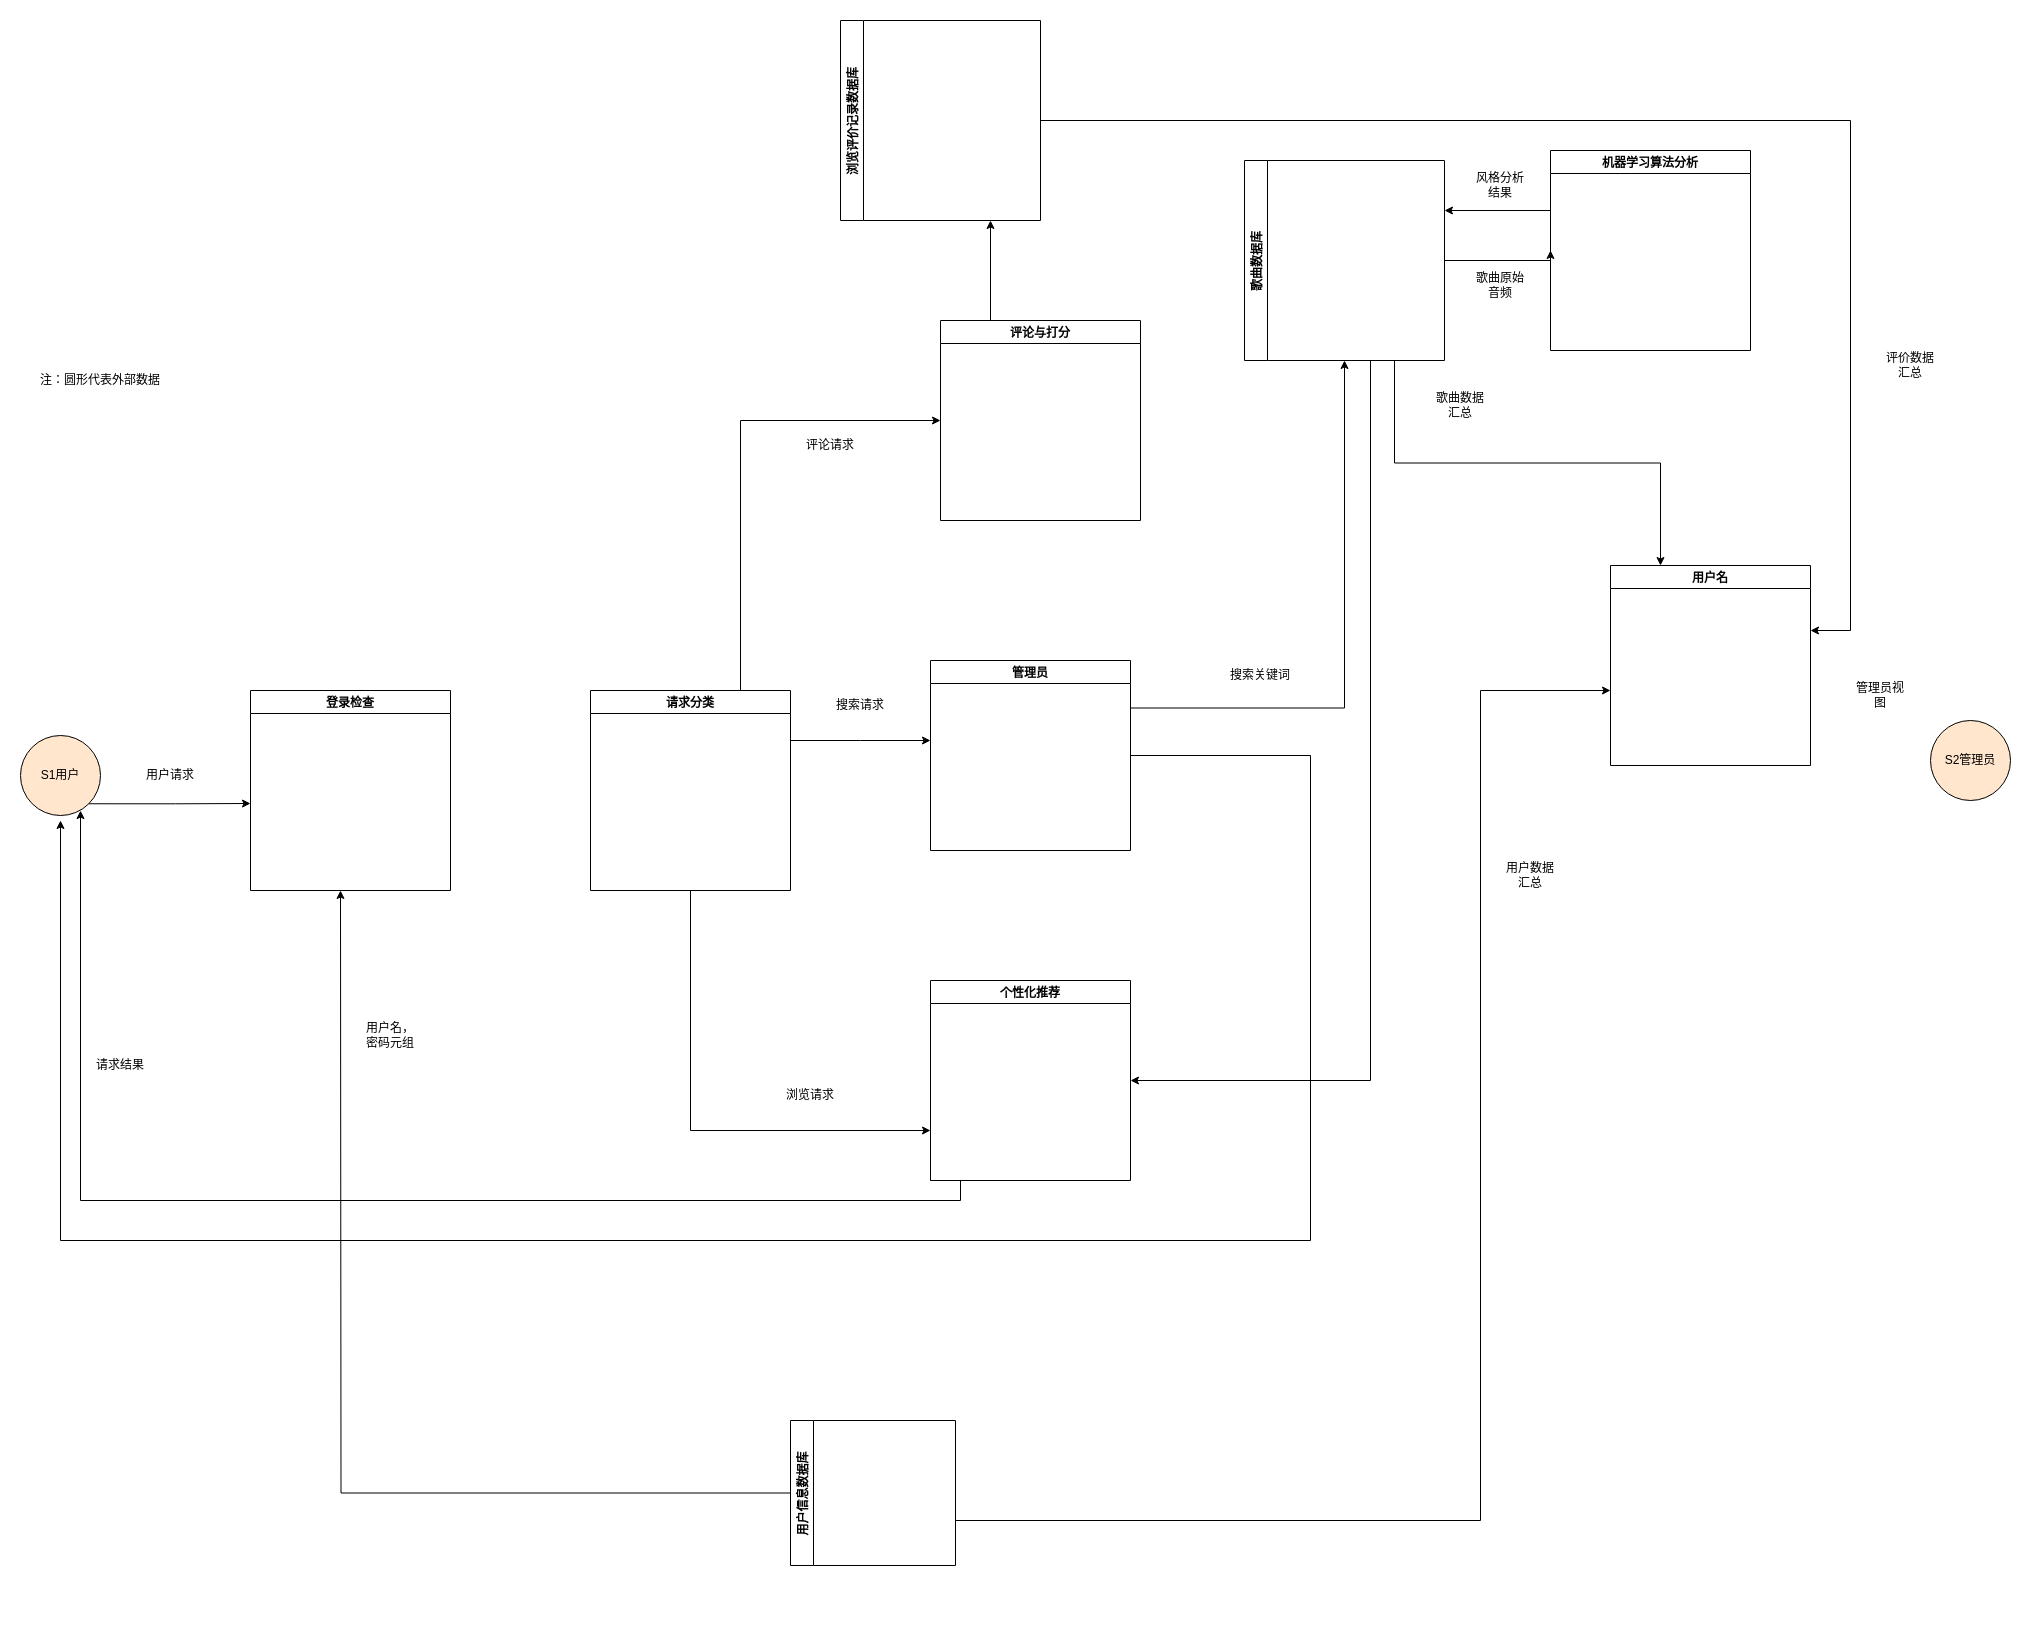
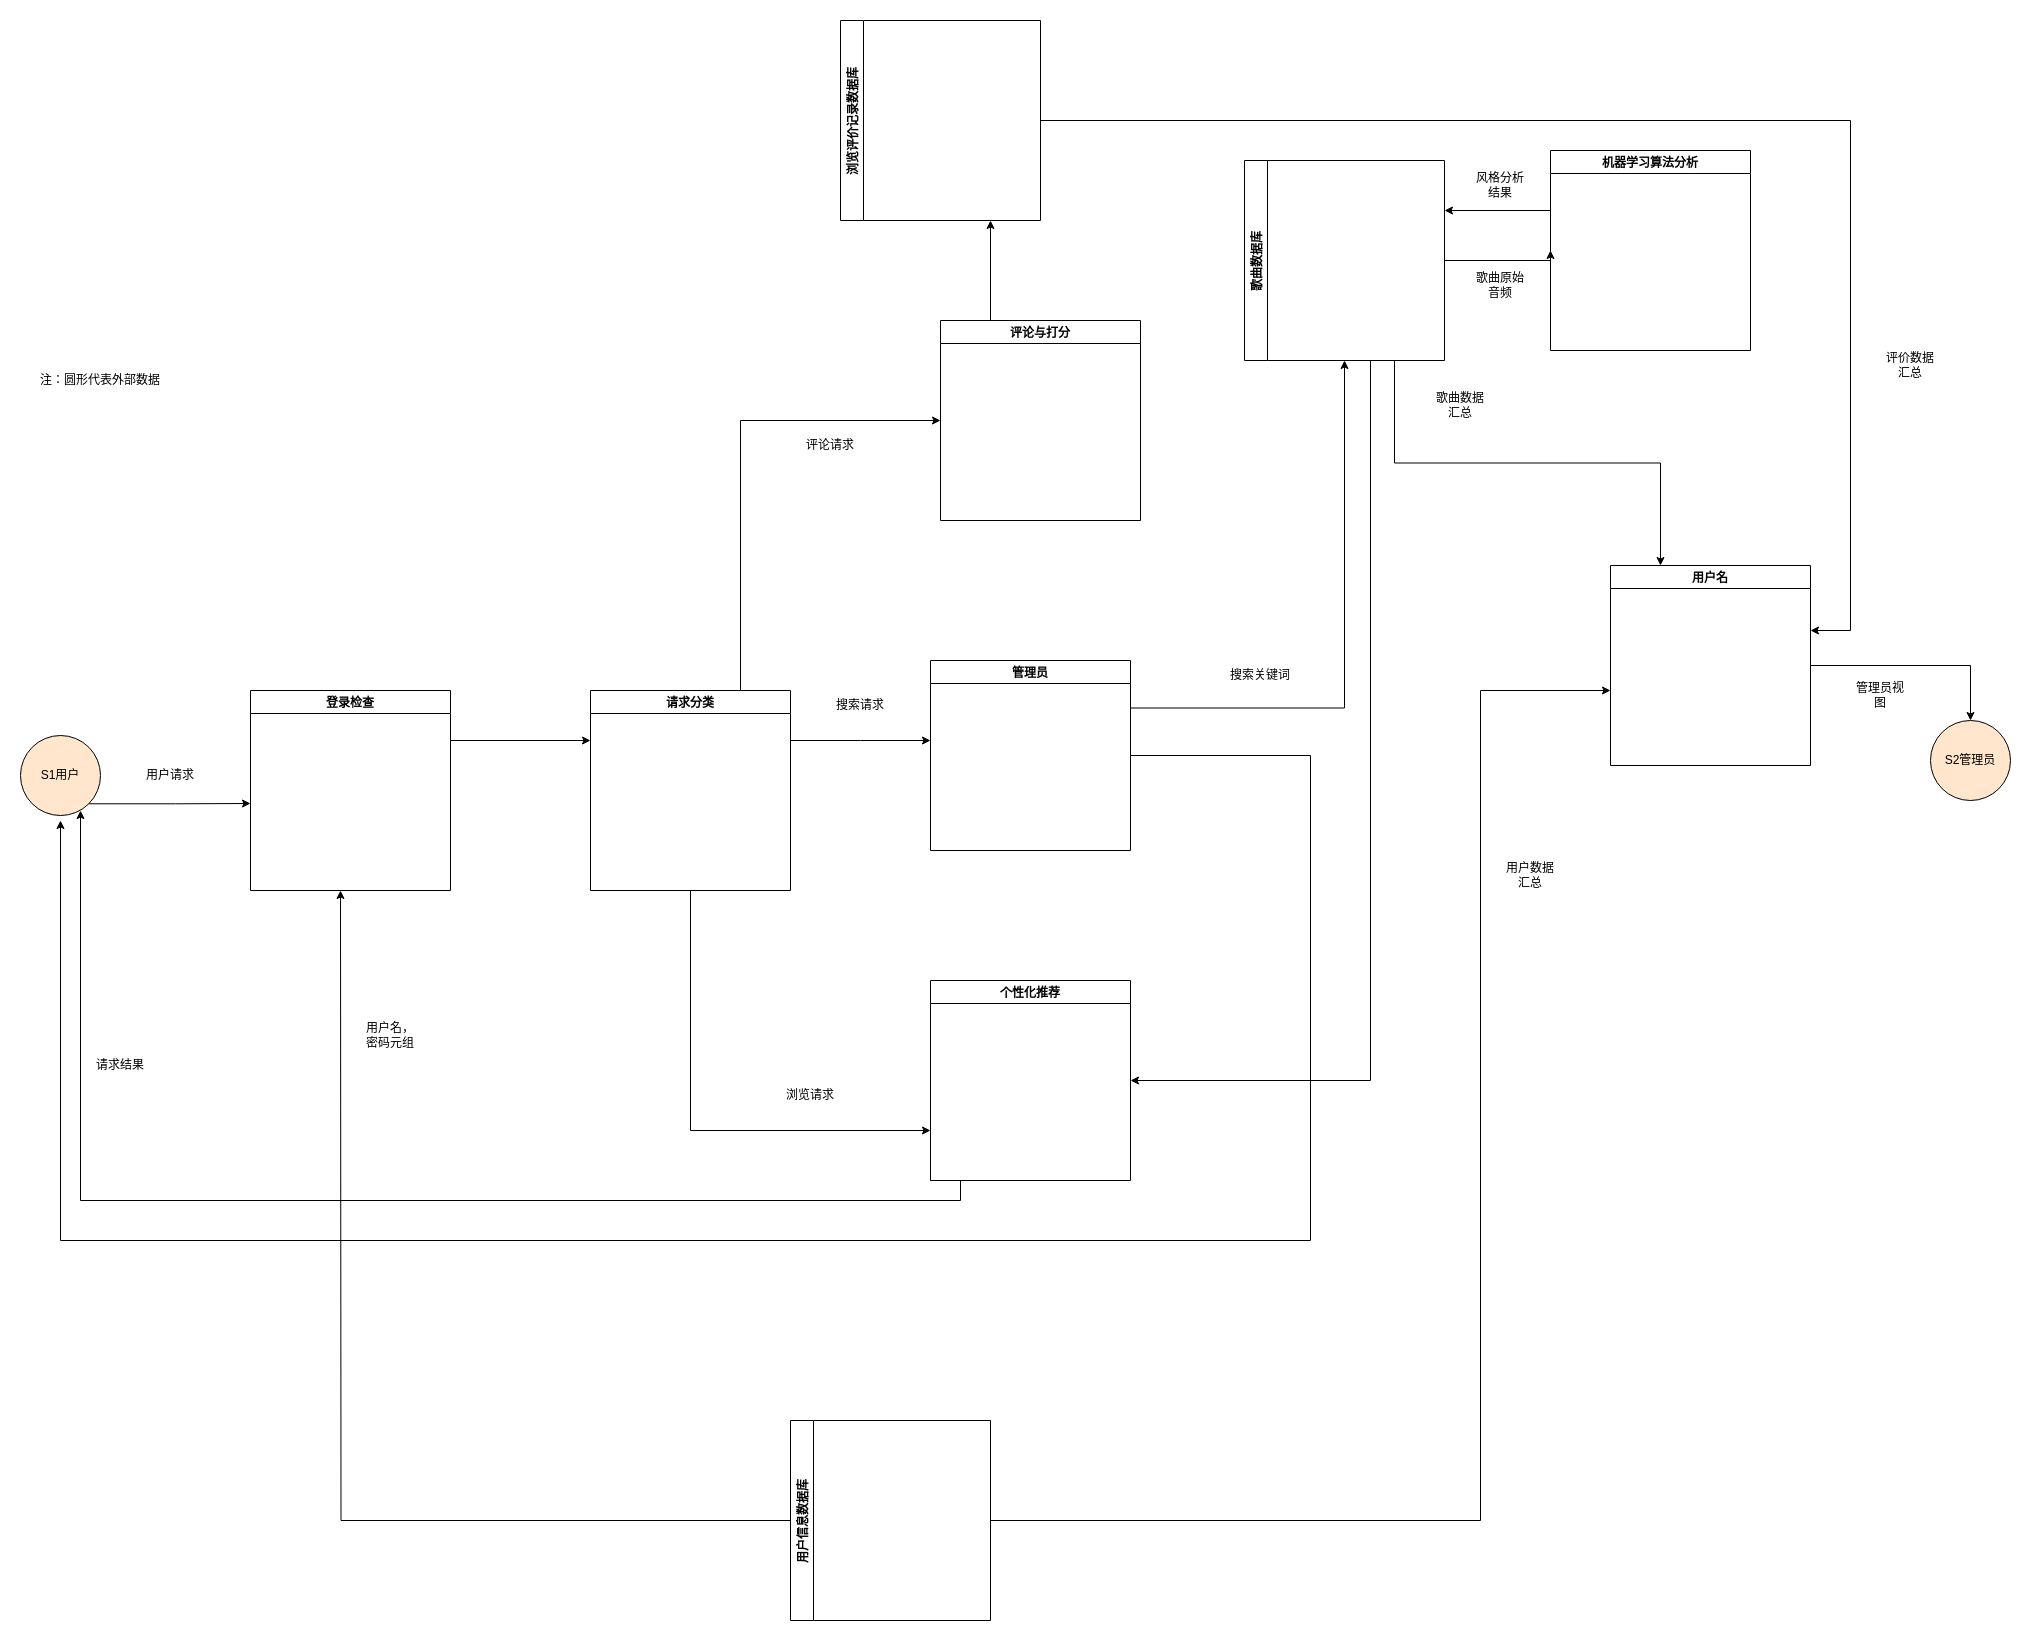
none -> (1915, 666)
none -> (518, 741)
(873, 1493) -> (891, 1521)
